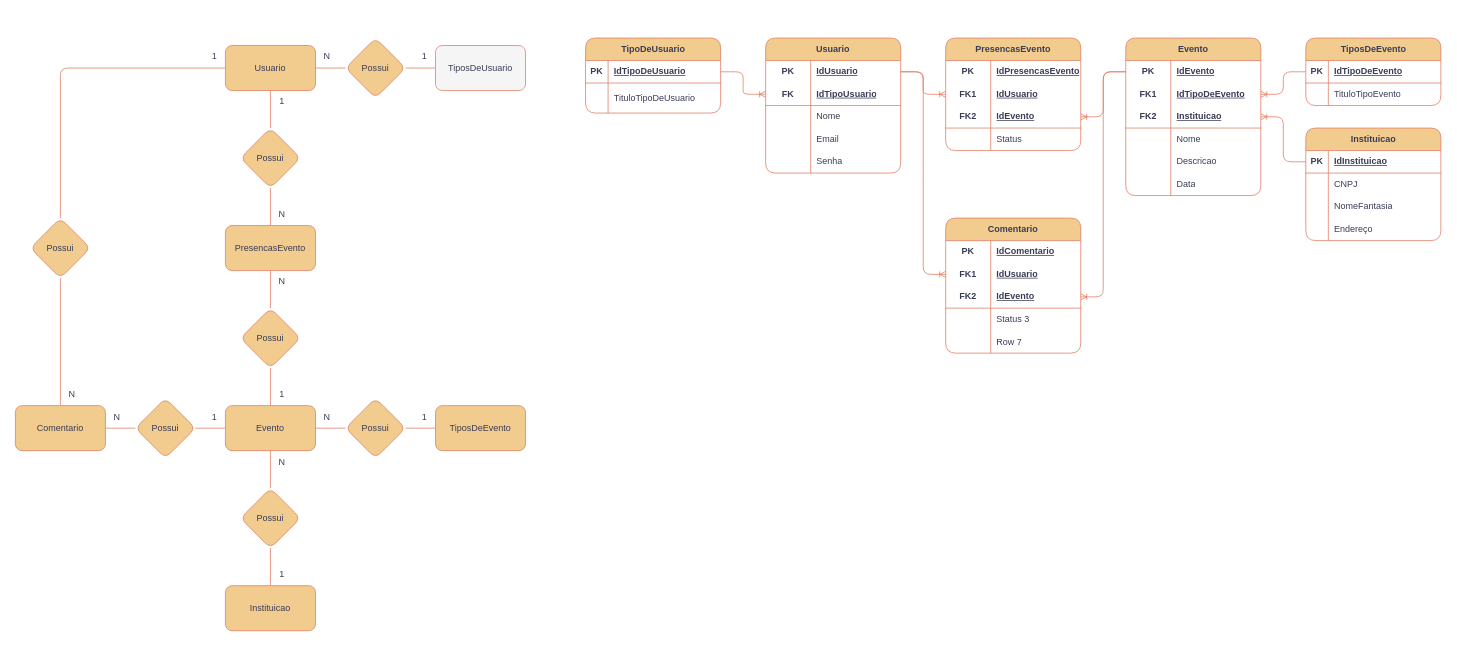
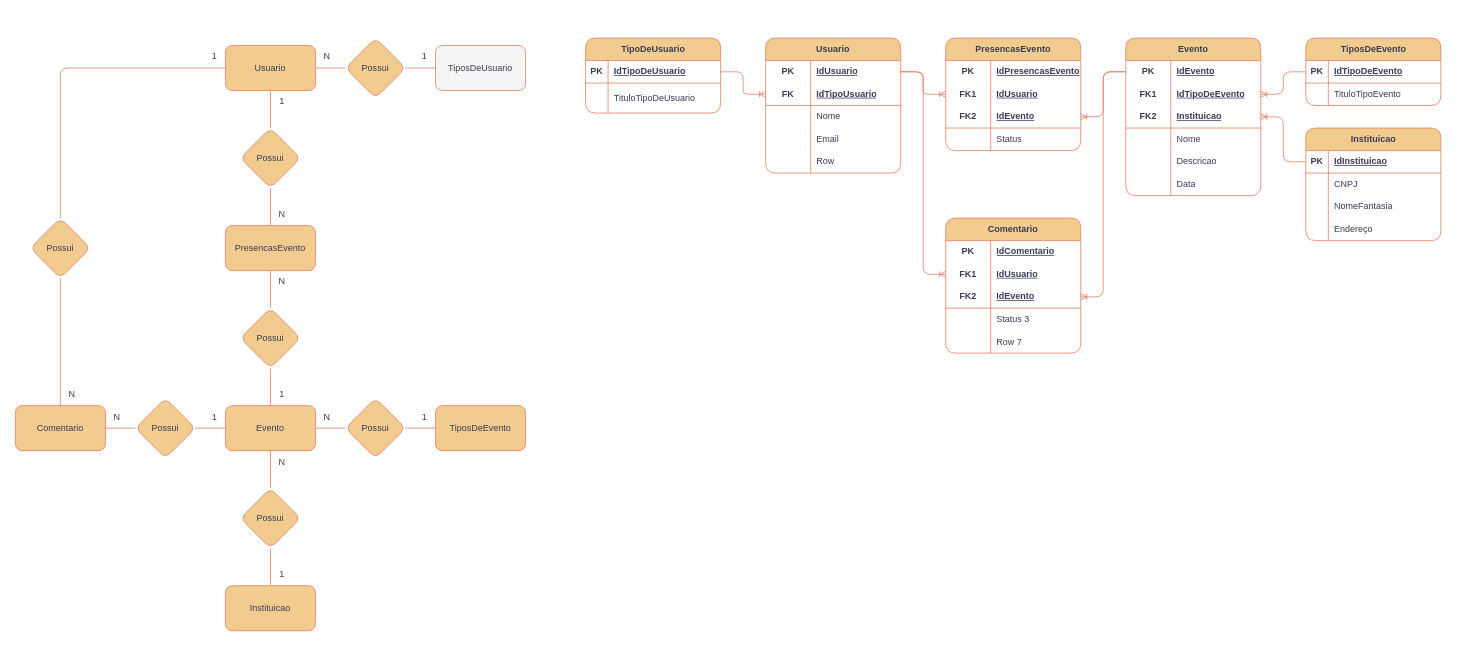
(829, 162) -> (824, 162)
